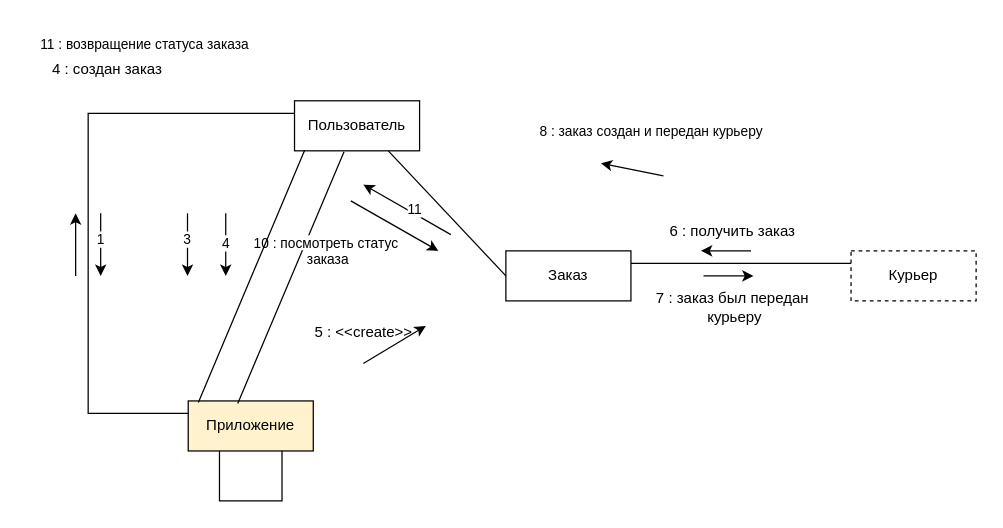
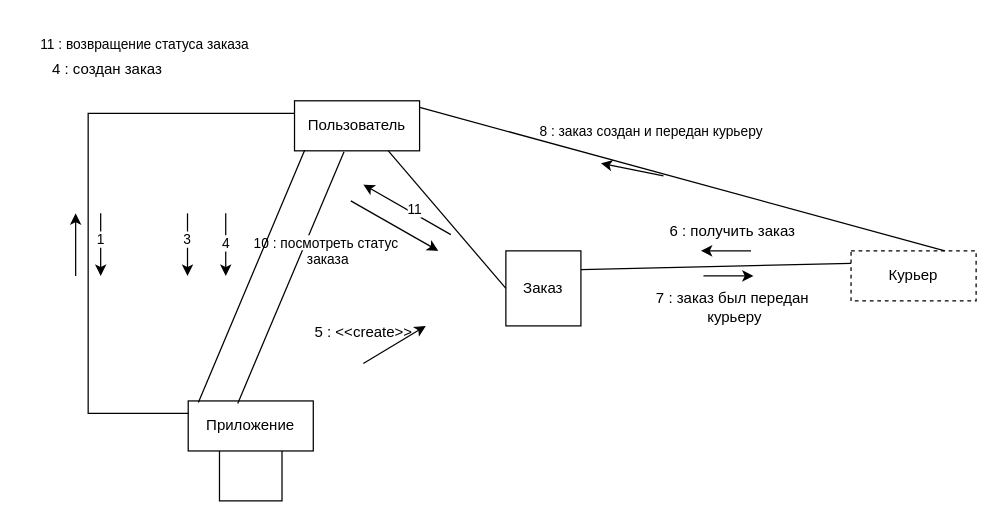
none -> (804, 212)
(568, 276) -> (543, 288)
(251, 426) -> (251, 426)
